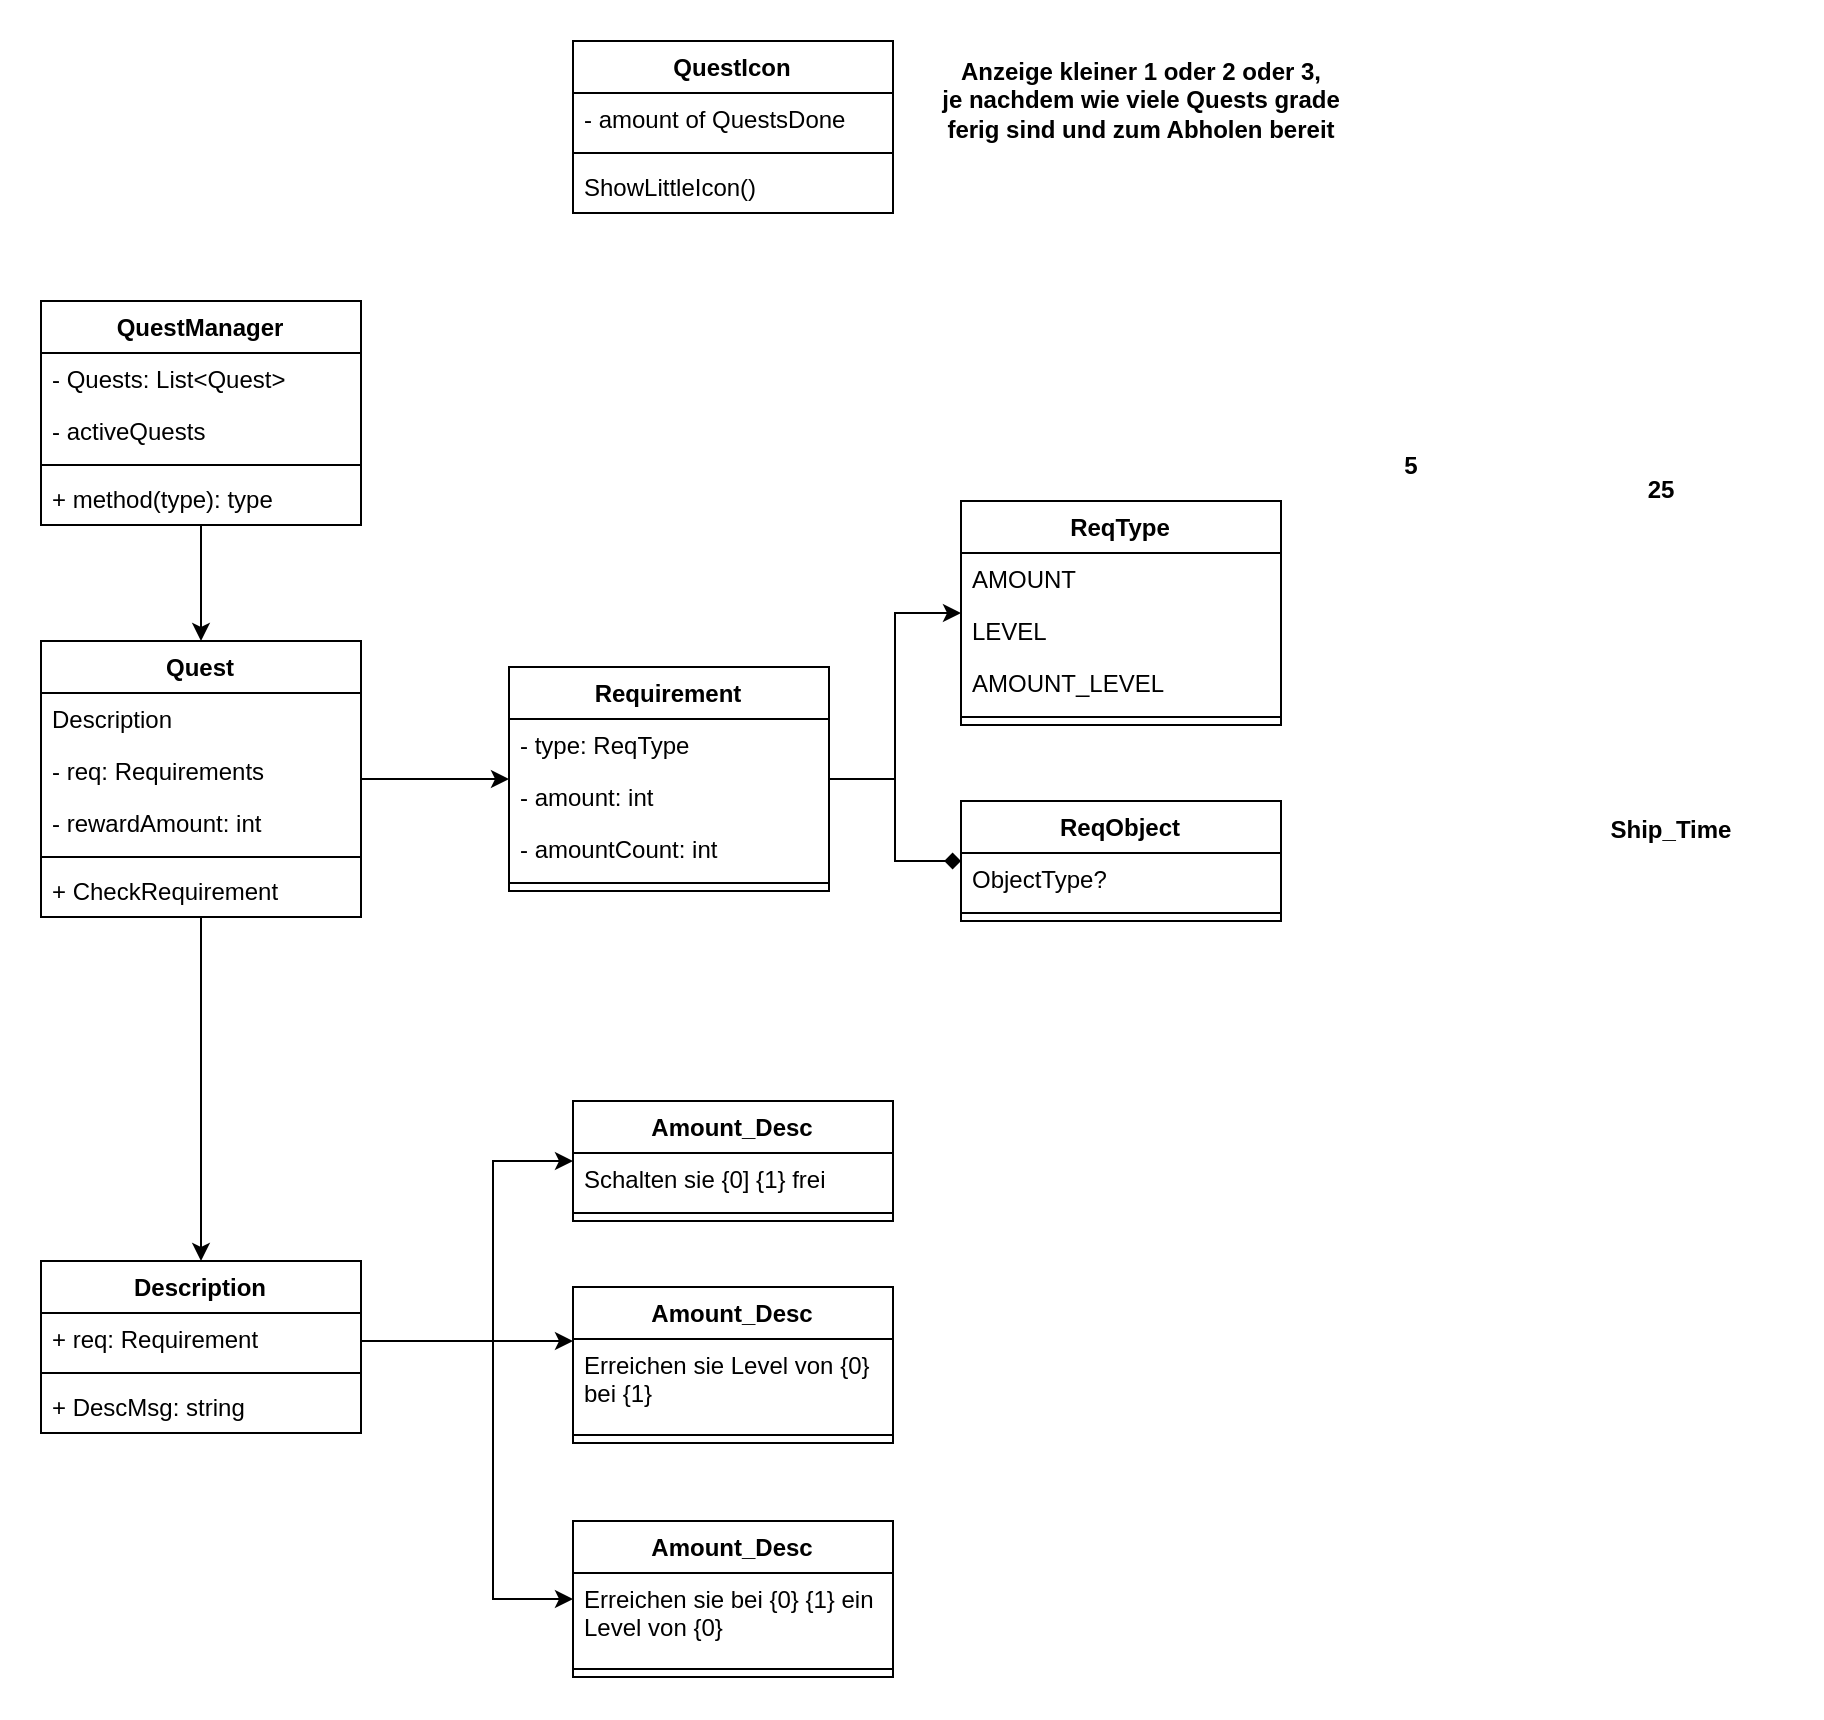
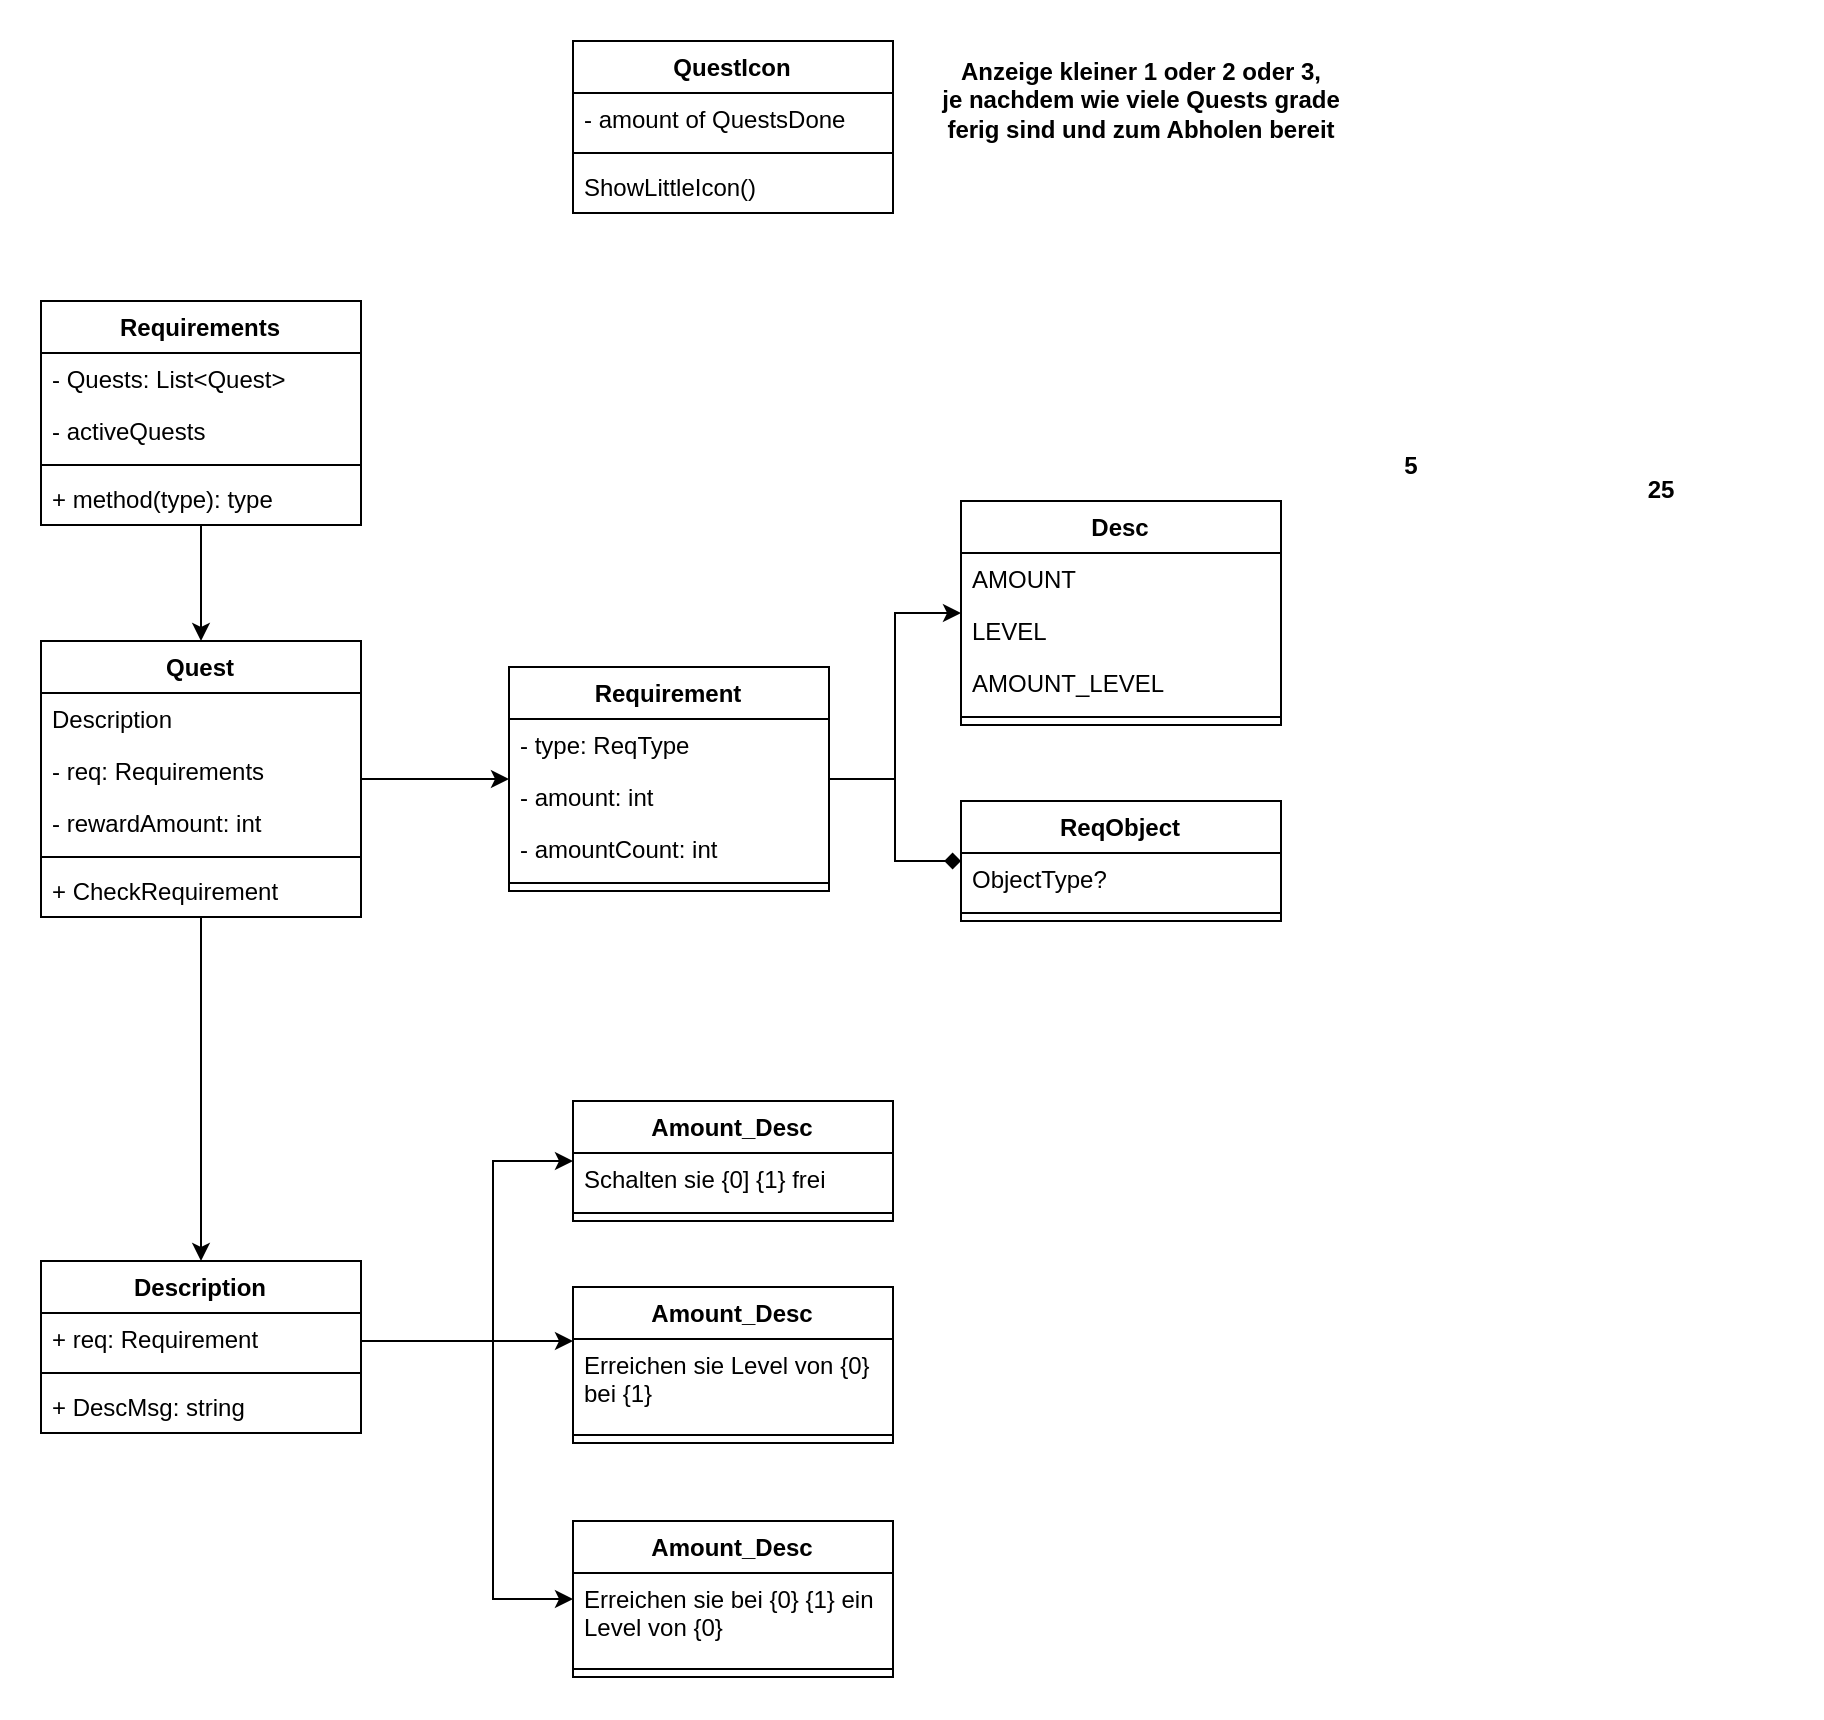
(201, 329) -> (201, 329)
(1121, 529) -> (1121, 529)
(1671, 831) -> none
